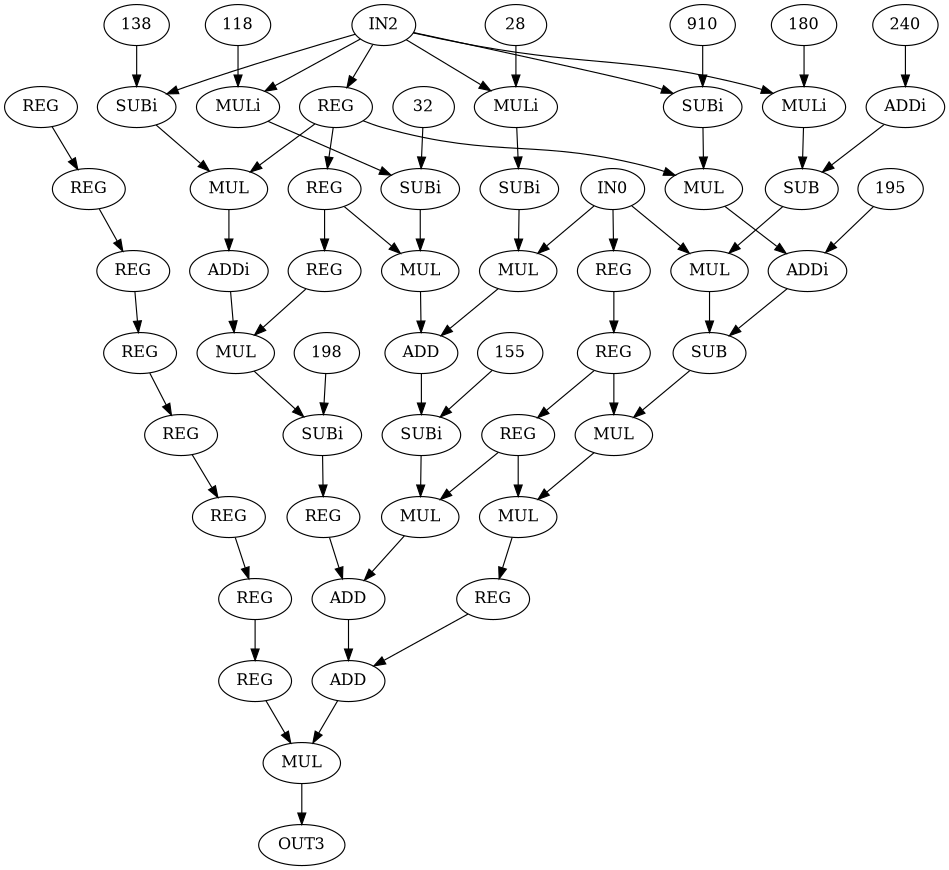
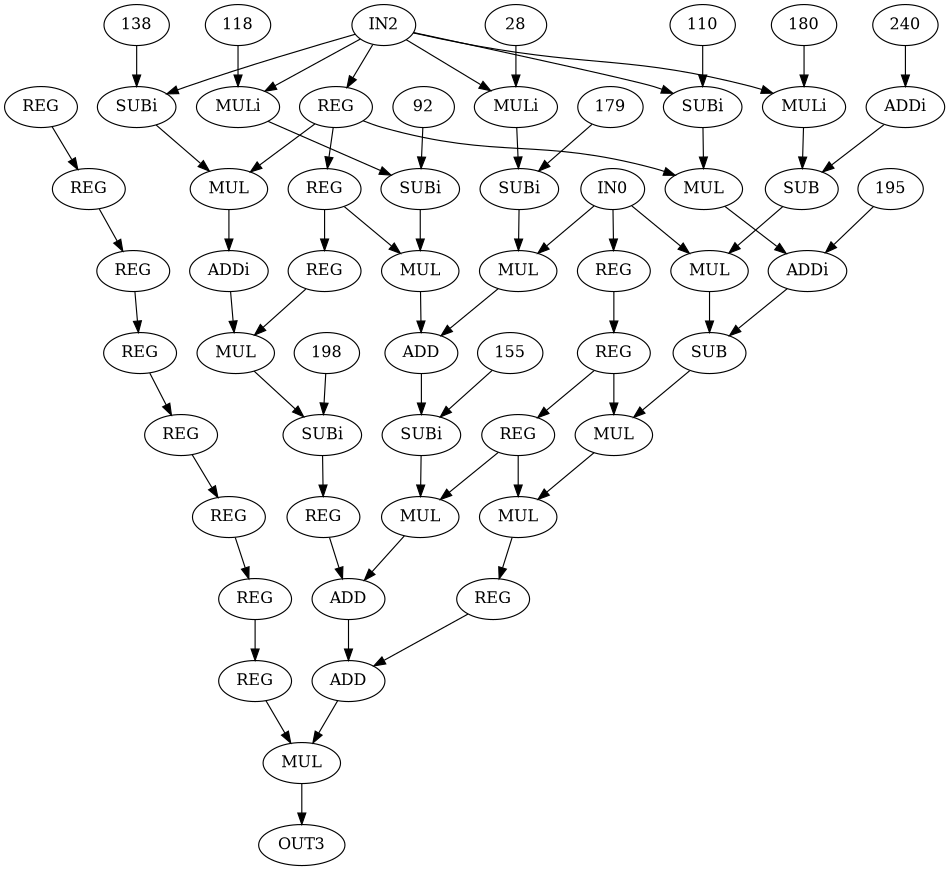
(703, 25) -> (703, 25)
(424, 107) -> (424, 107)
none -> (610, 107)
